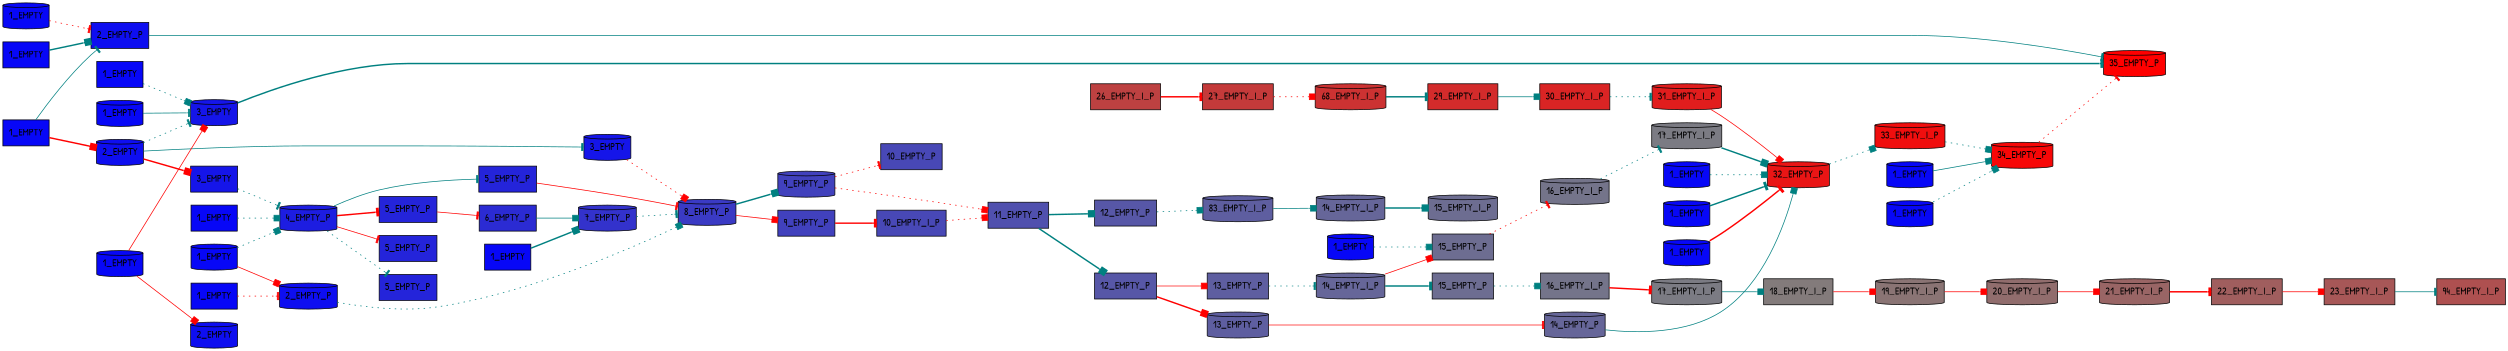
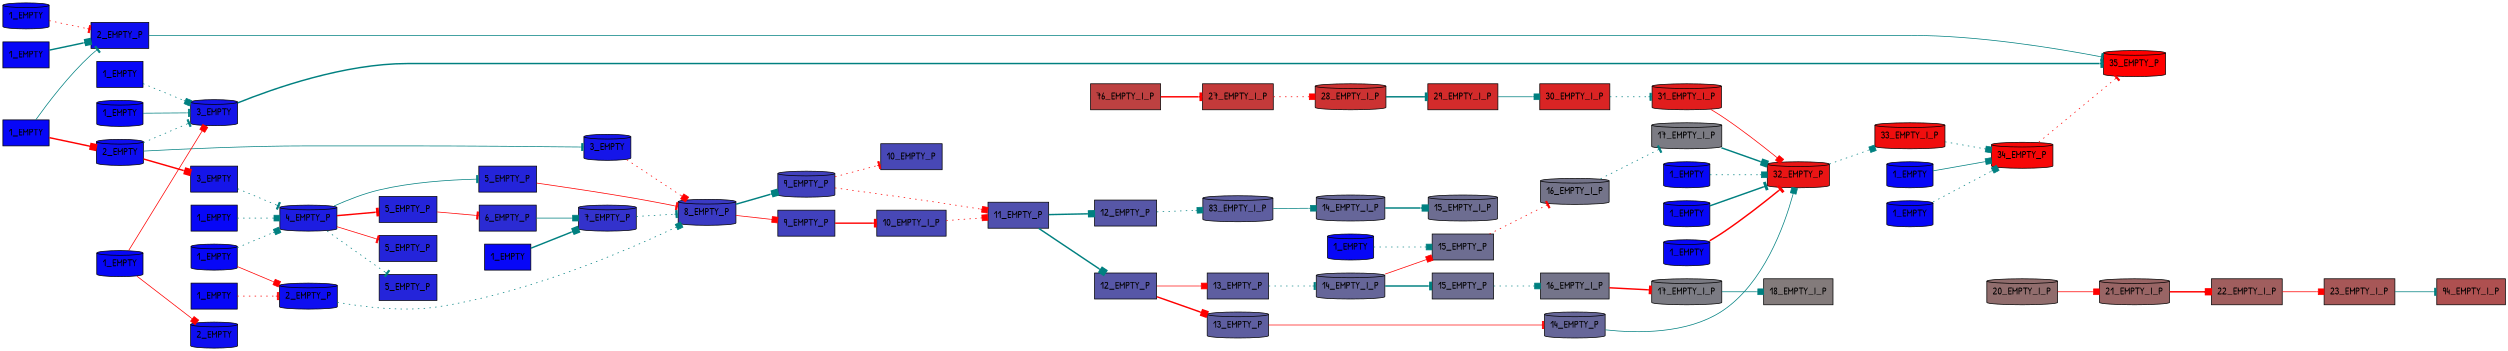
(1126, 97) -> (1126, 97)
(1351, 97) -> (1351, 97)
(1910, 292) -> none
(2189, 292) -> (2189, 292)
